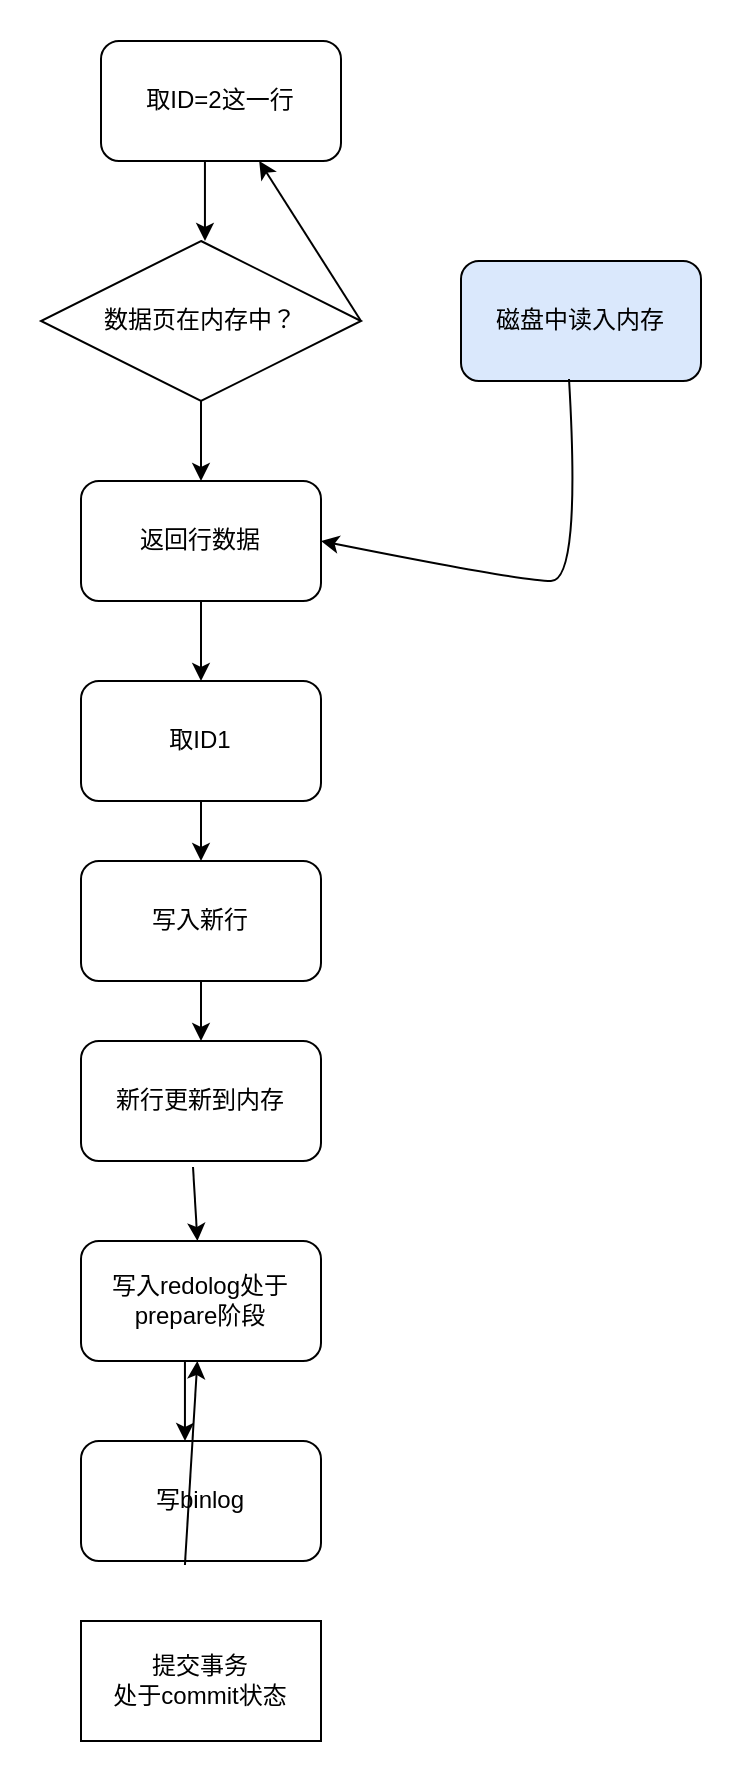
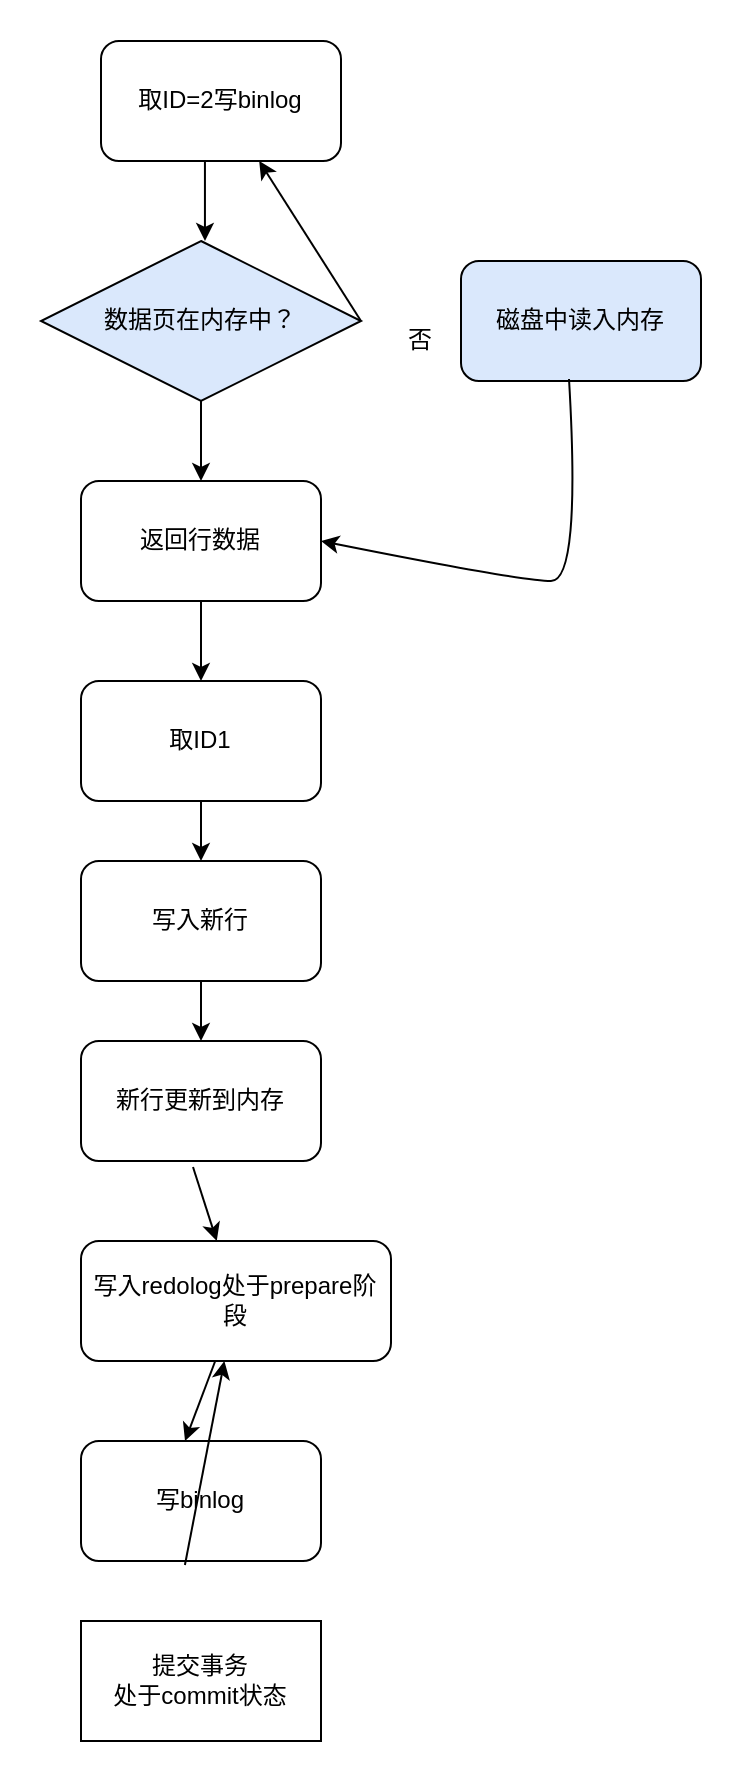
(221, 101) -> (221, 101)
(201, 321) -> (201, 321)
none -> (421, 341)
(201, 1301) -> (236, 1301)
